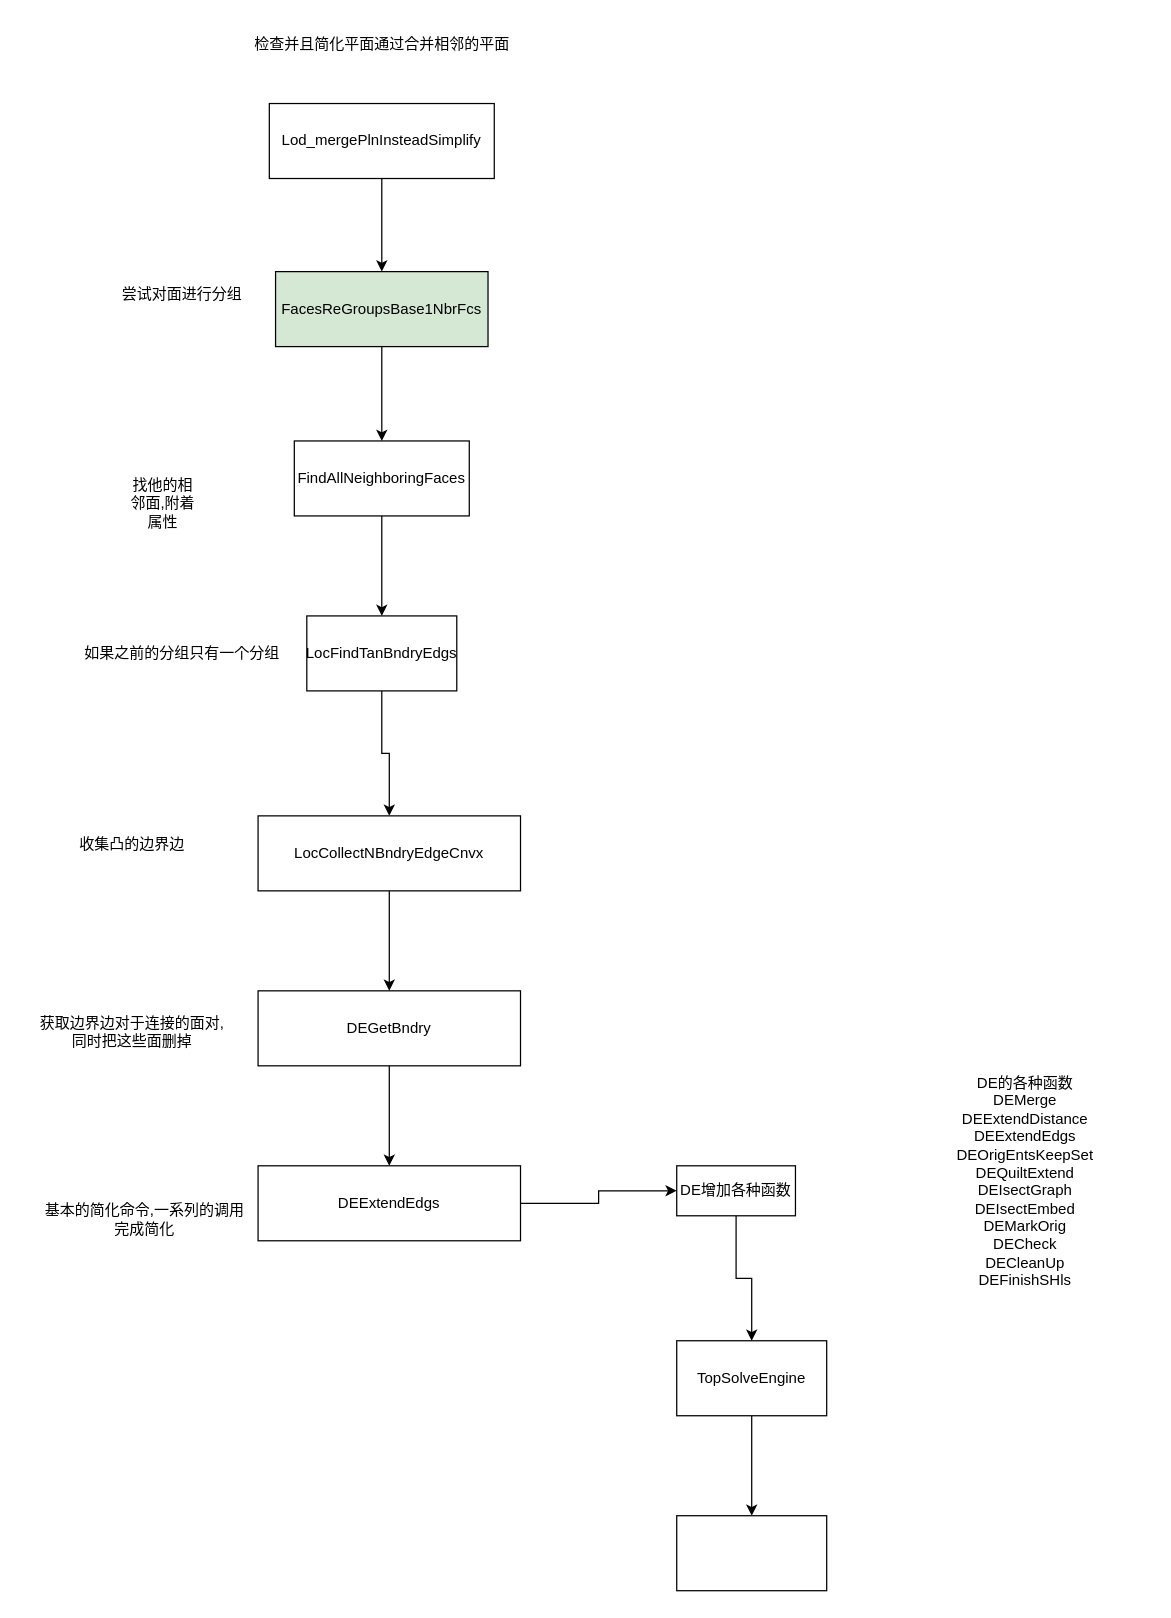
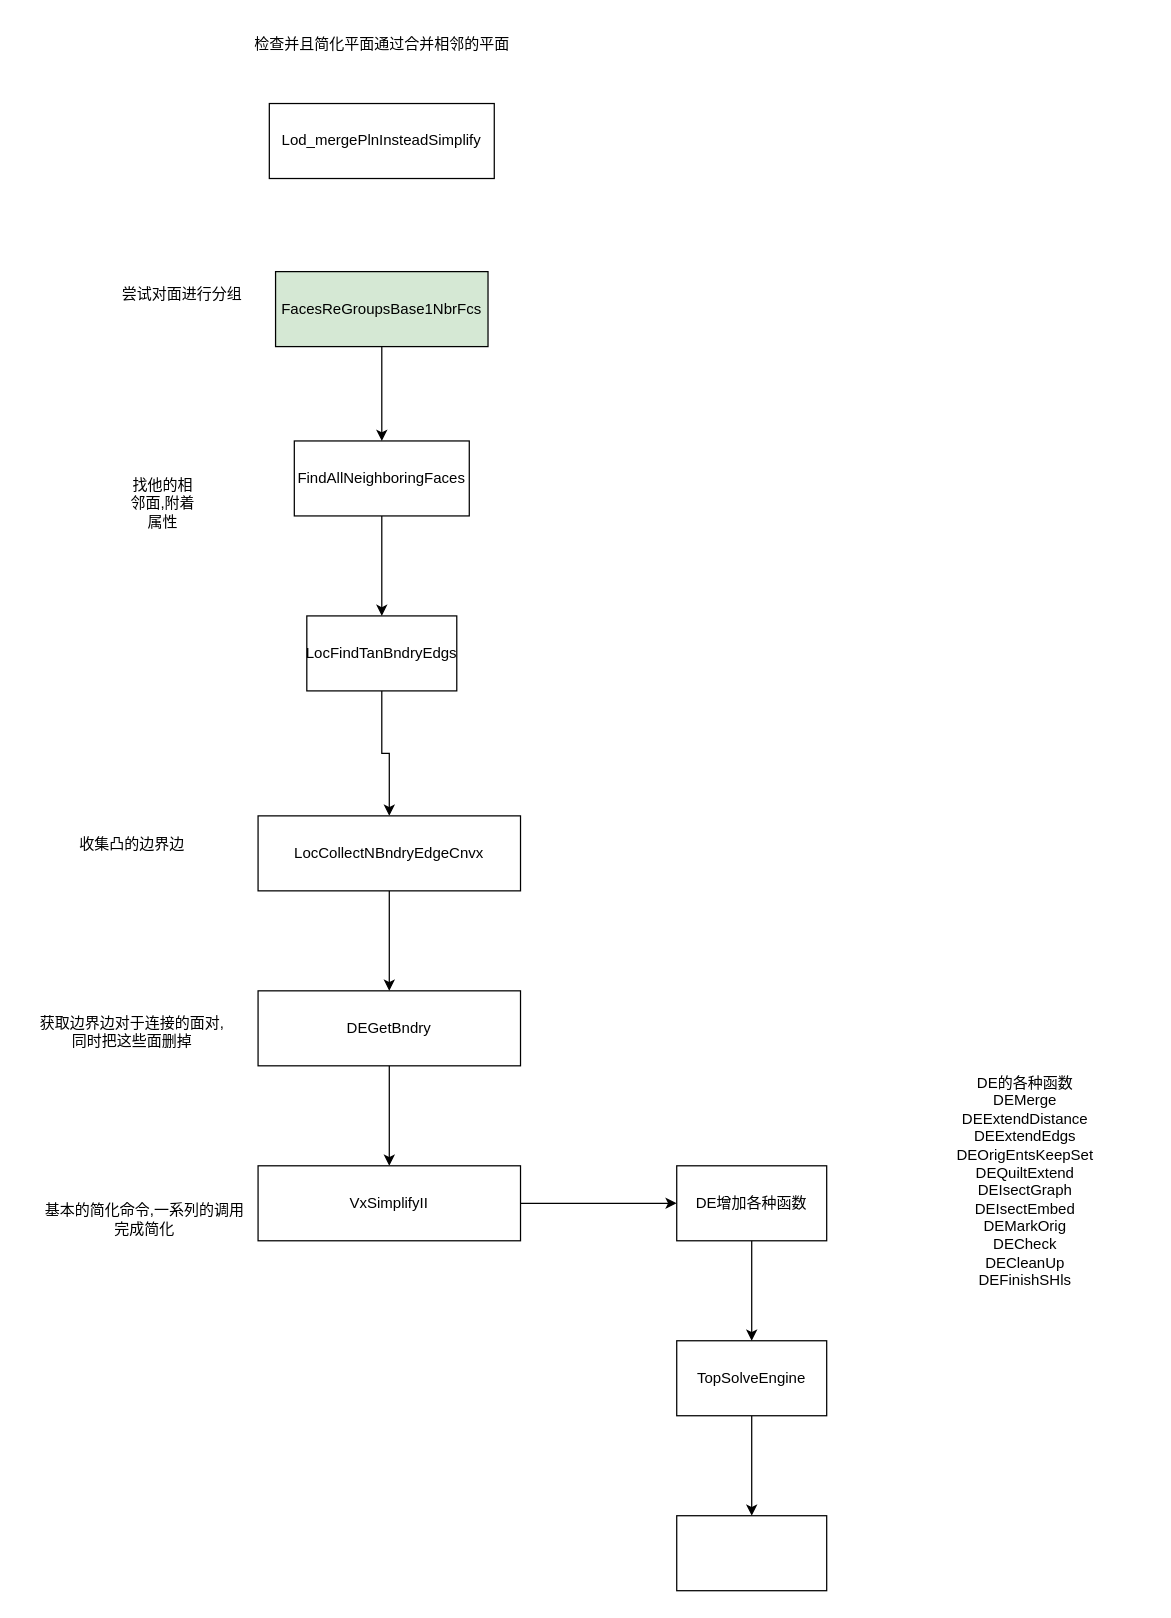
(382, 220) -> none
(182, 653) -> none
(736, 1191) -> (752, 1203)
(389, 1203) -> (389, 1203)
